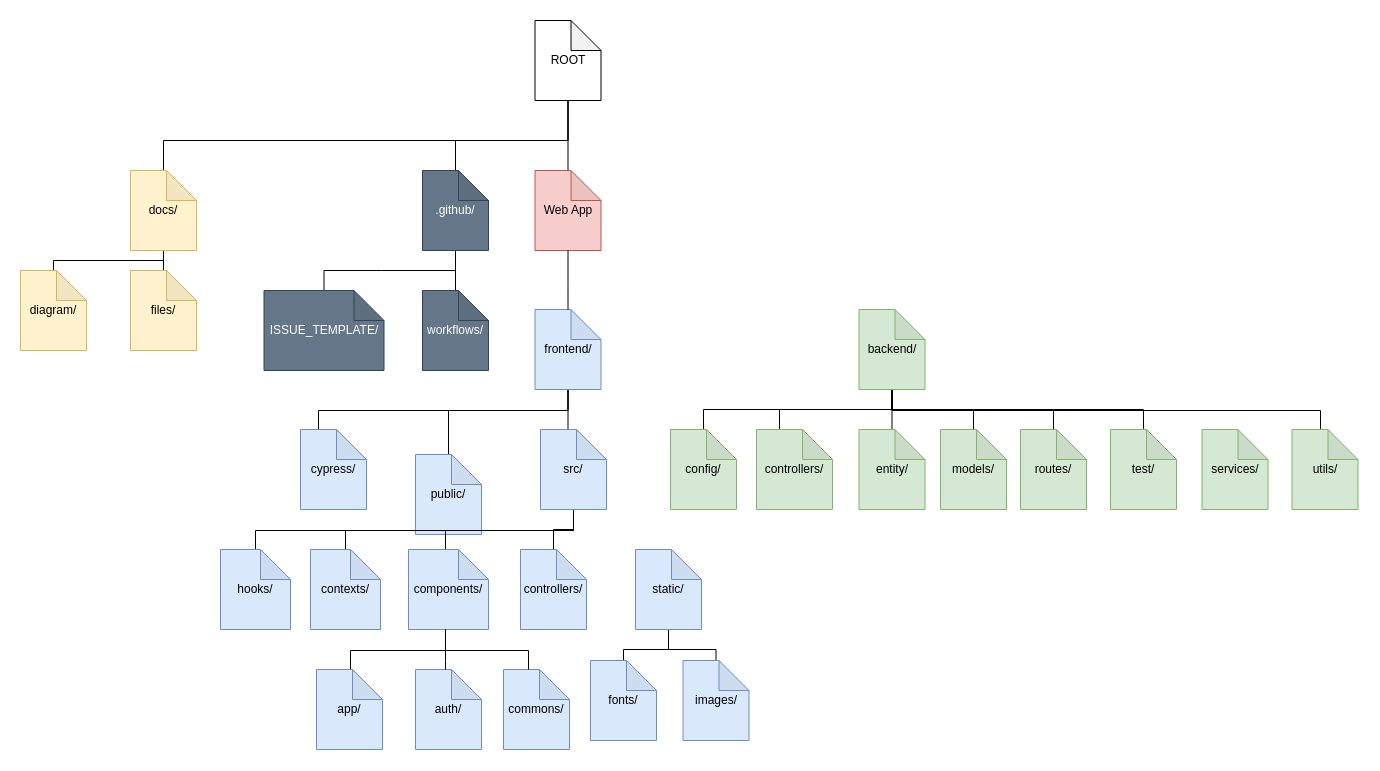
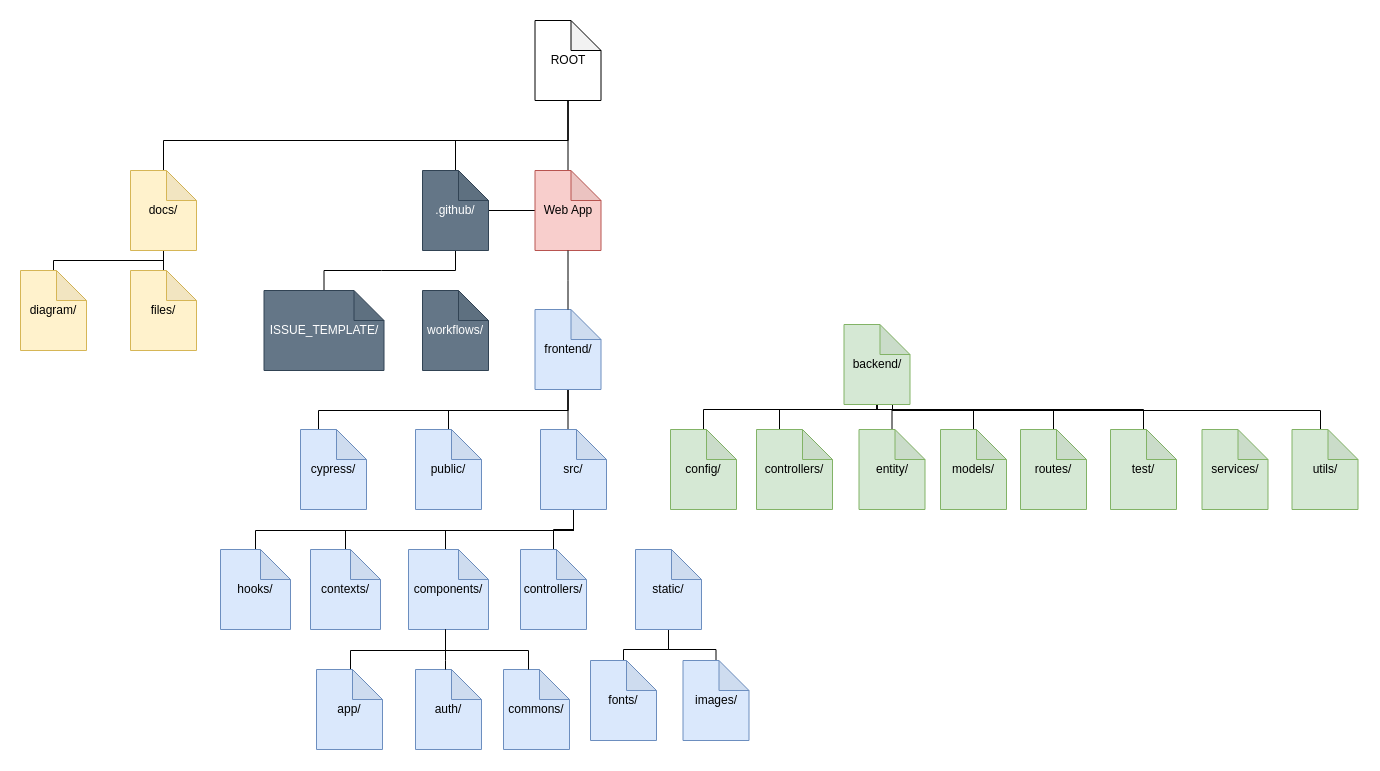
(456, 281) -> (512, 211)
(892, 350) -> (877, 365)
(449, 495) -> (449, 470)
